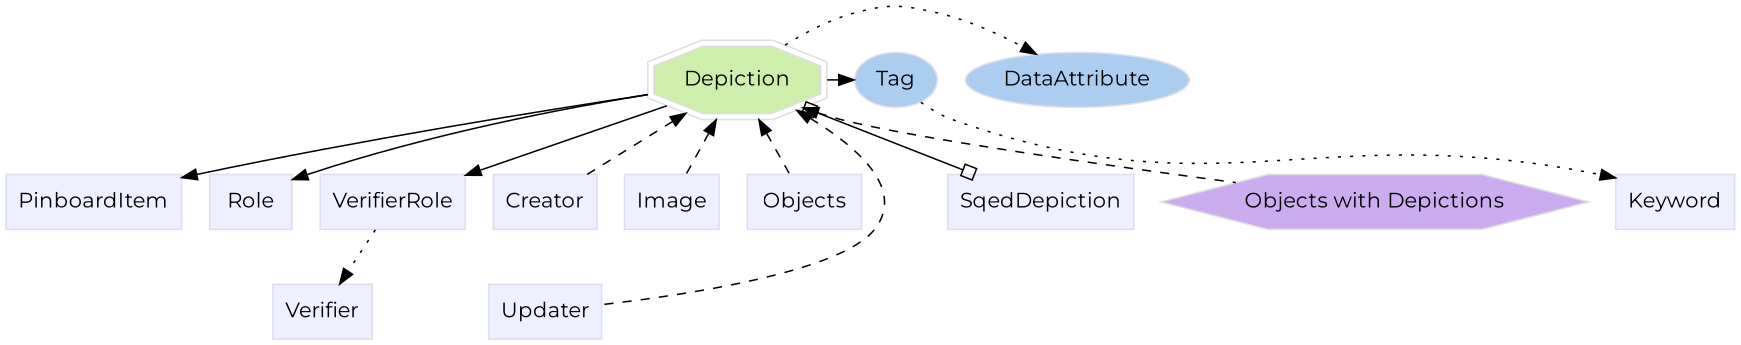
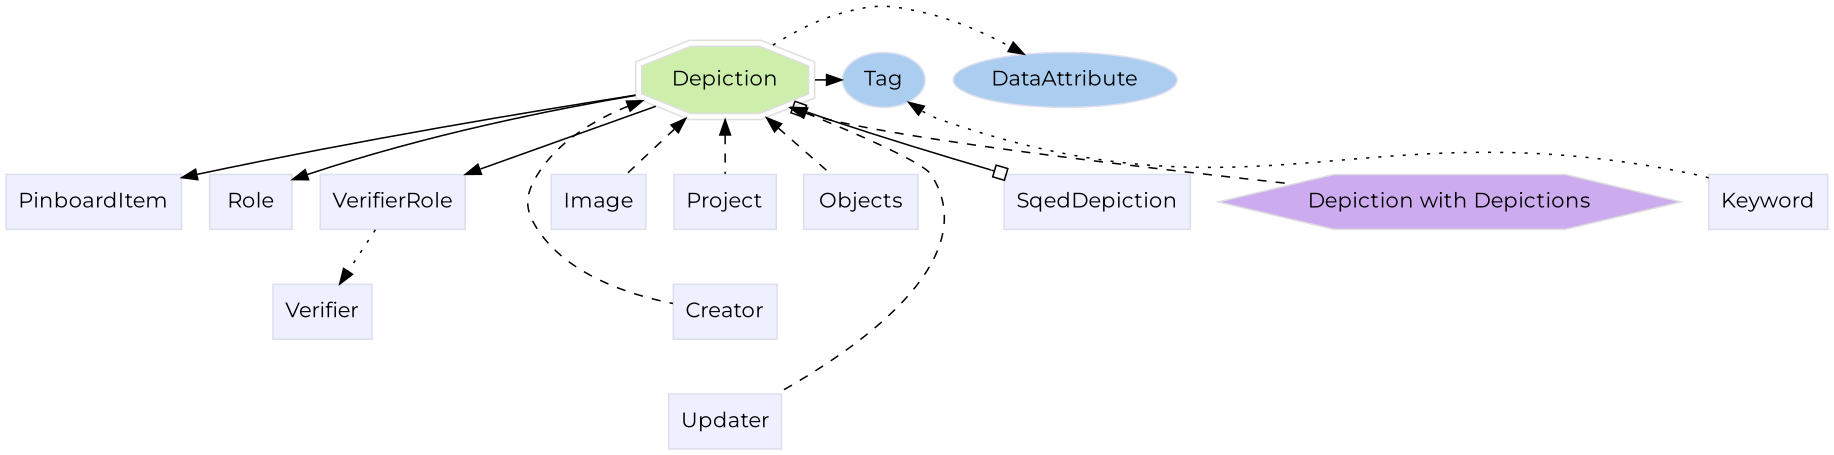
(1257, 161) -> (1313, 162)
none -> (725, 202)
(1375, 202) -> (1450, 202)
